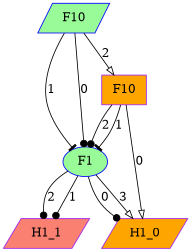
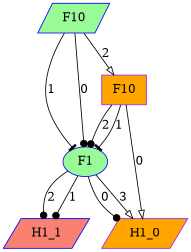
(46, 233) -> (46, 233)
